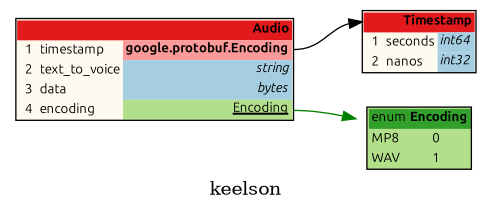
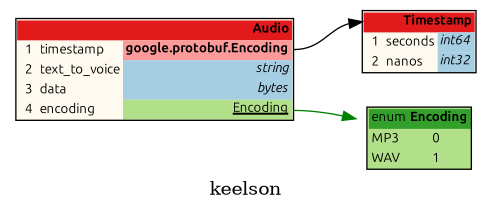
(386, 138) -> (386, 138)
